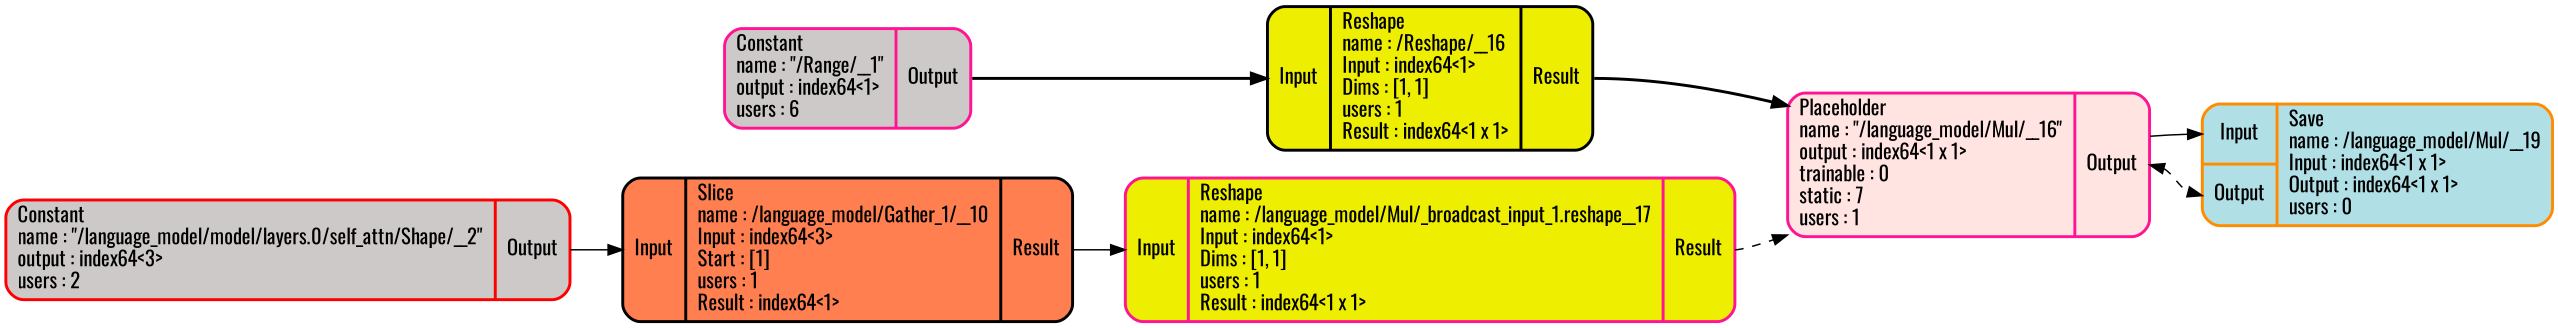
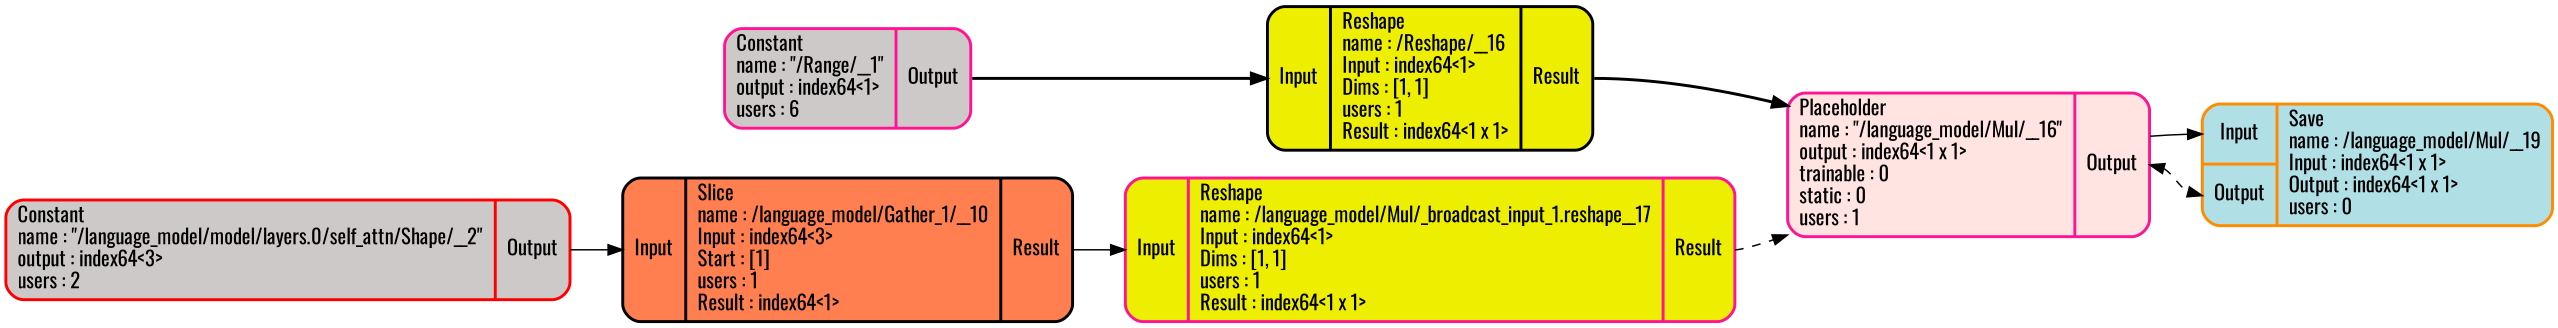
(1832, 197) -> (1833, 197)
